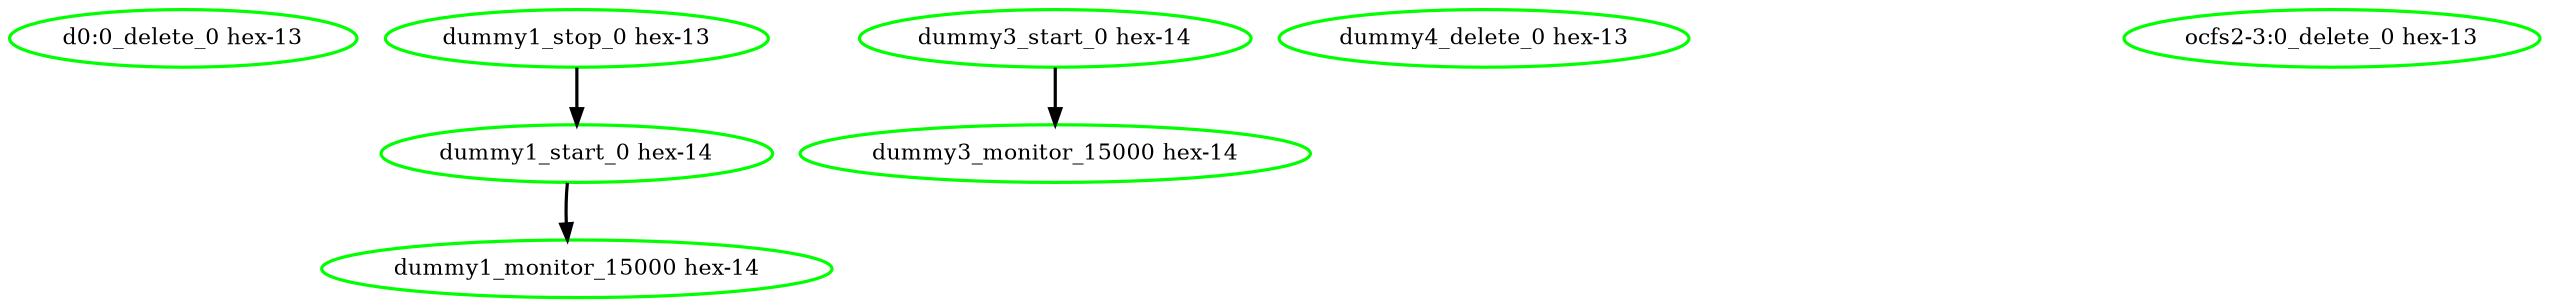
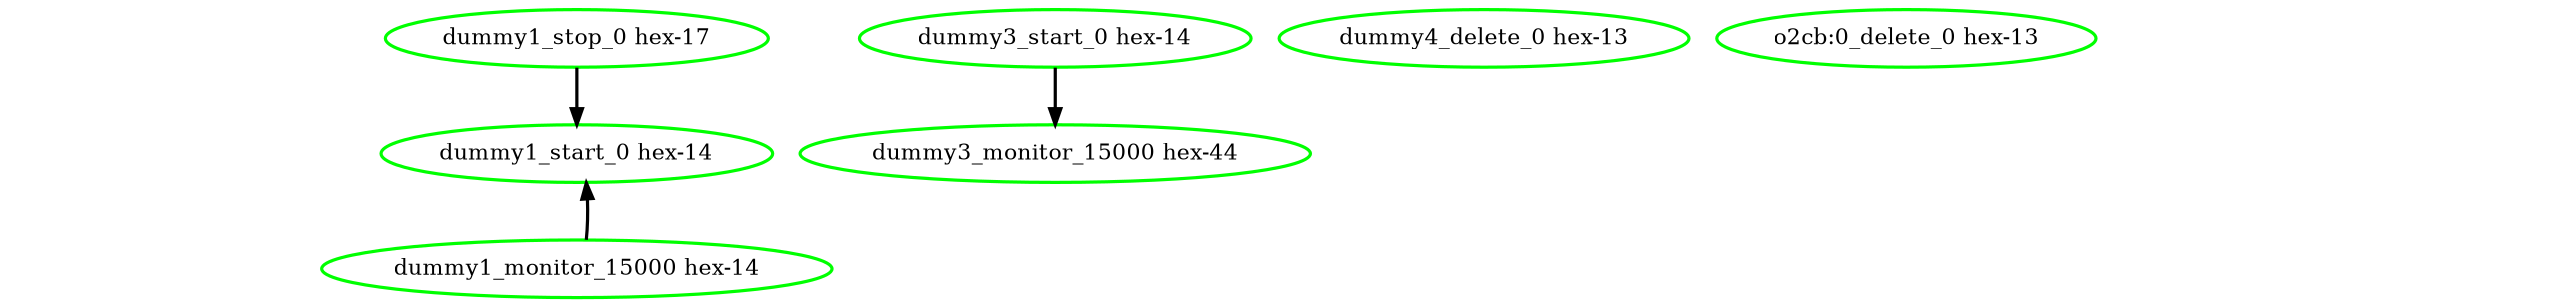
(183, 38) -> none
(577, 38) -> (577, 38)
none -> (1906, 38)
(2332, 38) -> none
(1055, 154) -> (1055, 154)
(566, 203) -> (588, 219)
